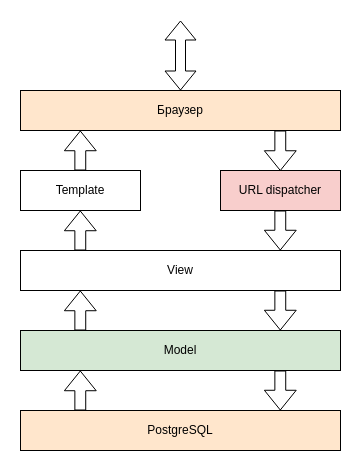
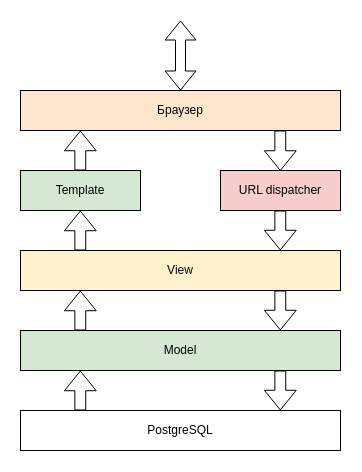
(81, 191) -> (81, 191)
(181, 271) -> (181, 271)
(181, 431) -> (181, 431)
